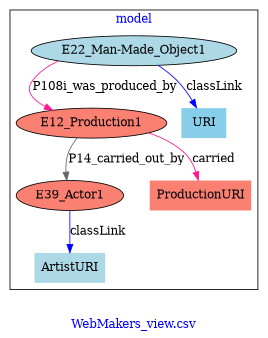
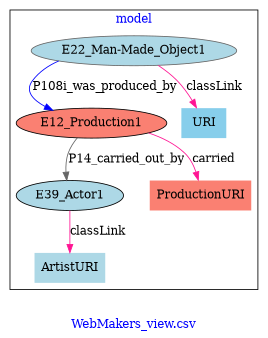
(134, 51) -> (134, 51)
(32, 81) -> (32, 81)
(177, 81) -> (177, 81)
(70, 196) -> (70, 196)
(70, 228) -> (70, 228)
